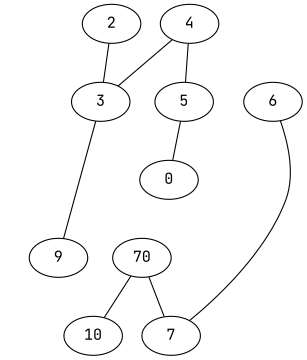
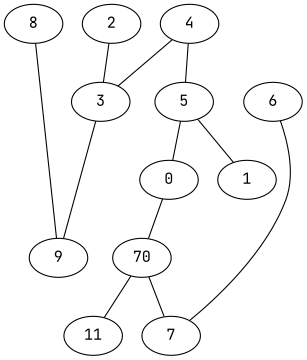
none -> (34, 24)
none -> (247, 180)
none -> (156, 219)
(93, 336) -> (93, 336)
